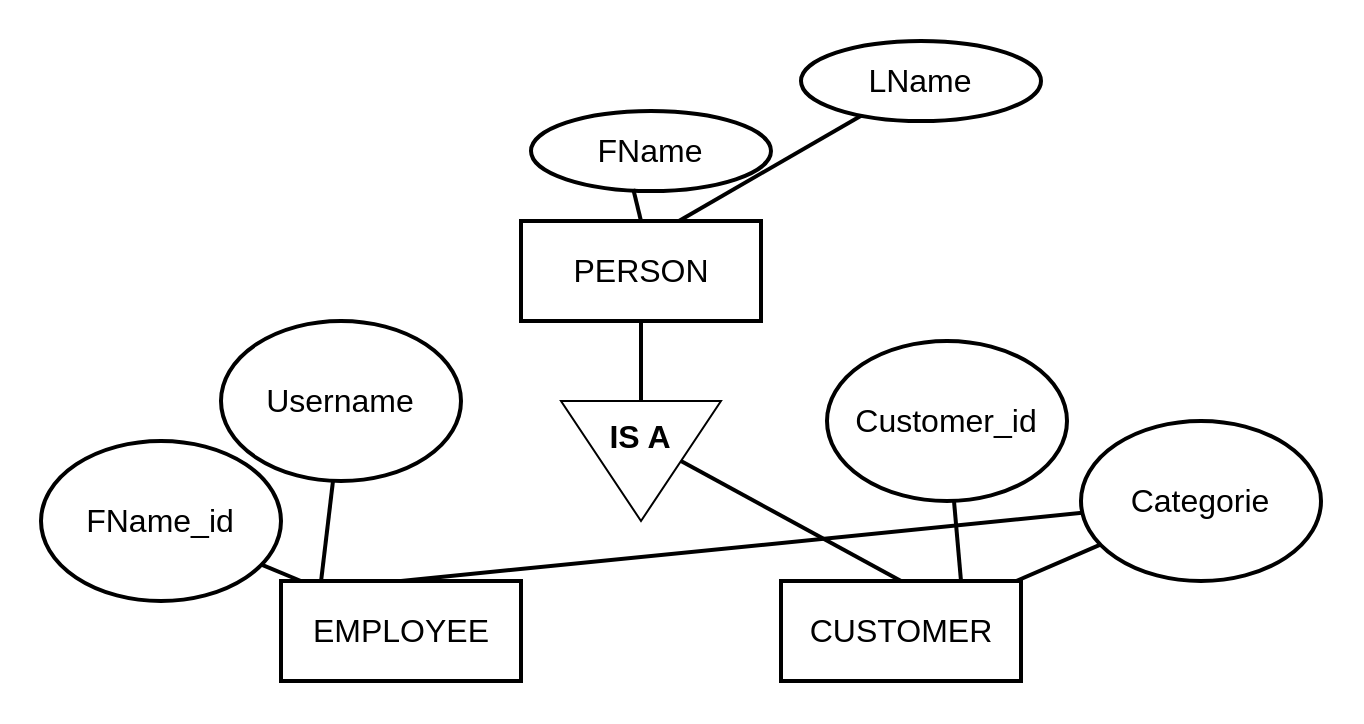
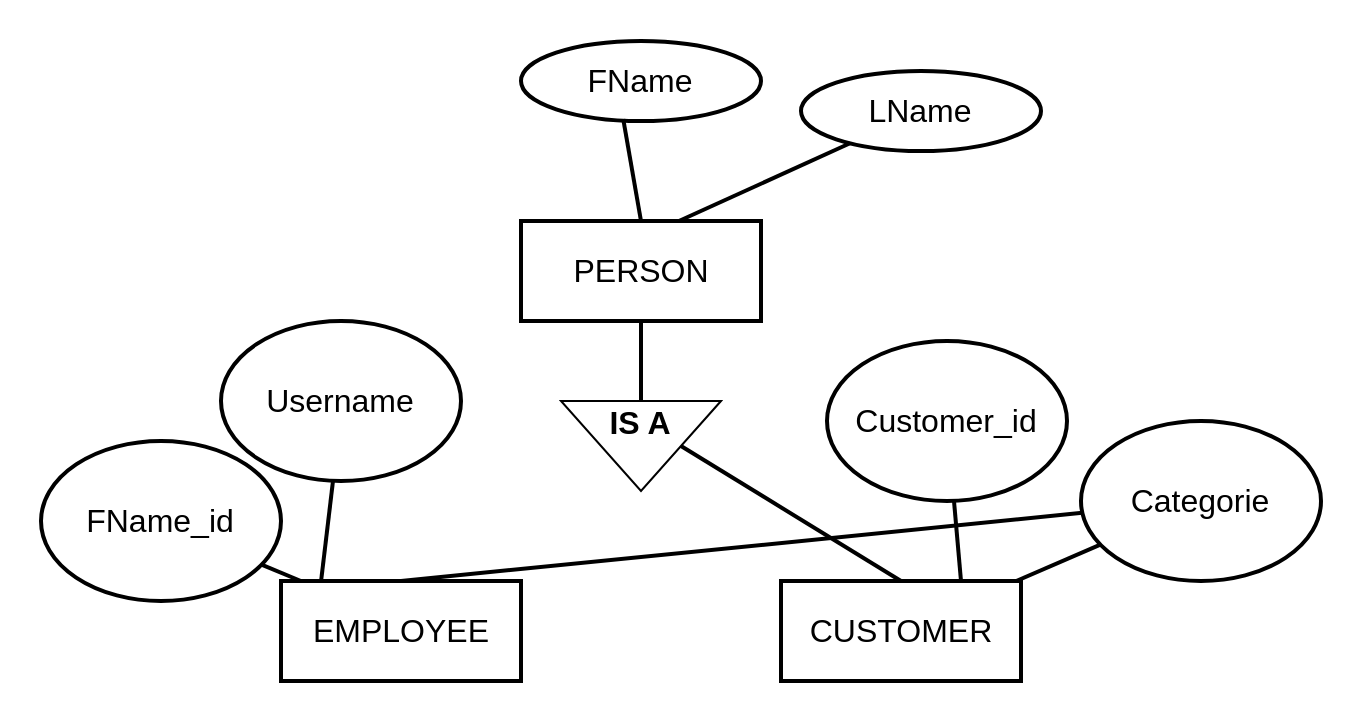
(921, 81) -> (921, 111)
(651, 151) -> (641, 81)
(641, 461) -> (641, 446)
